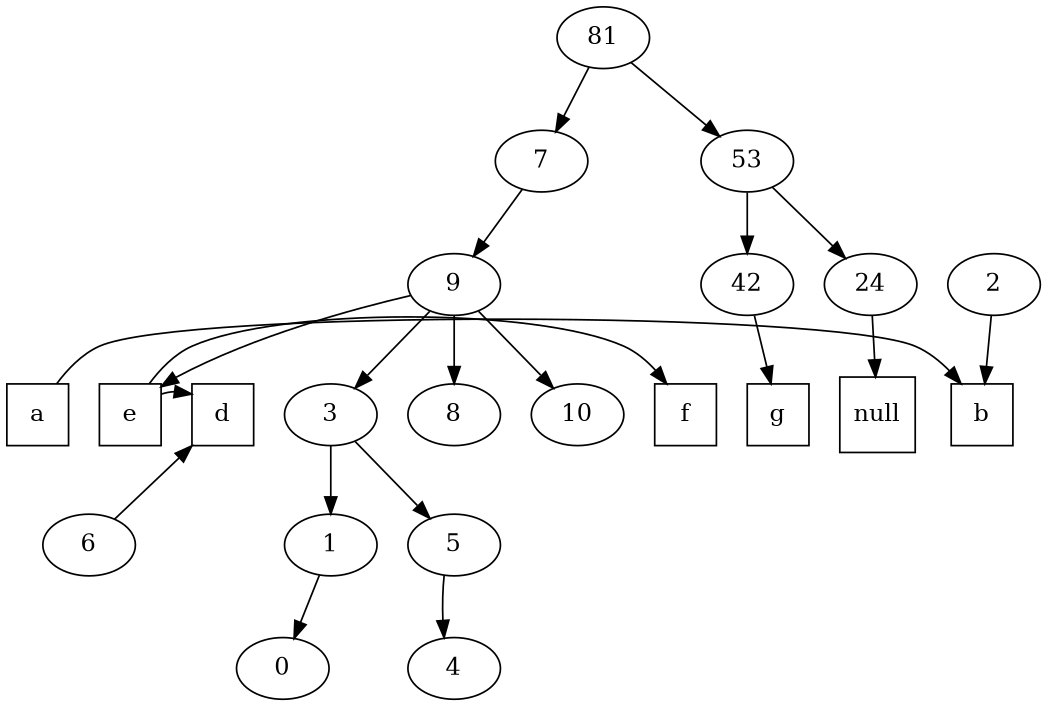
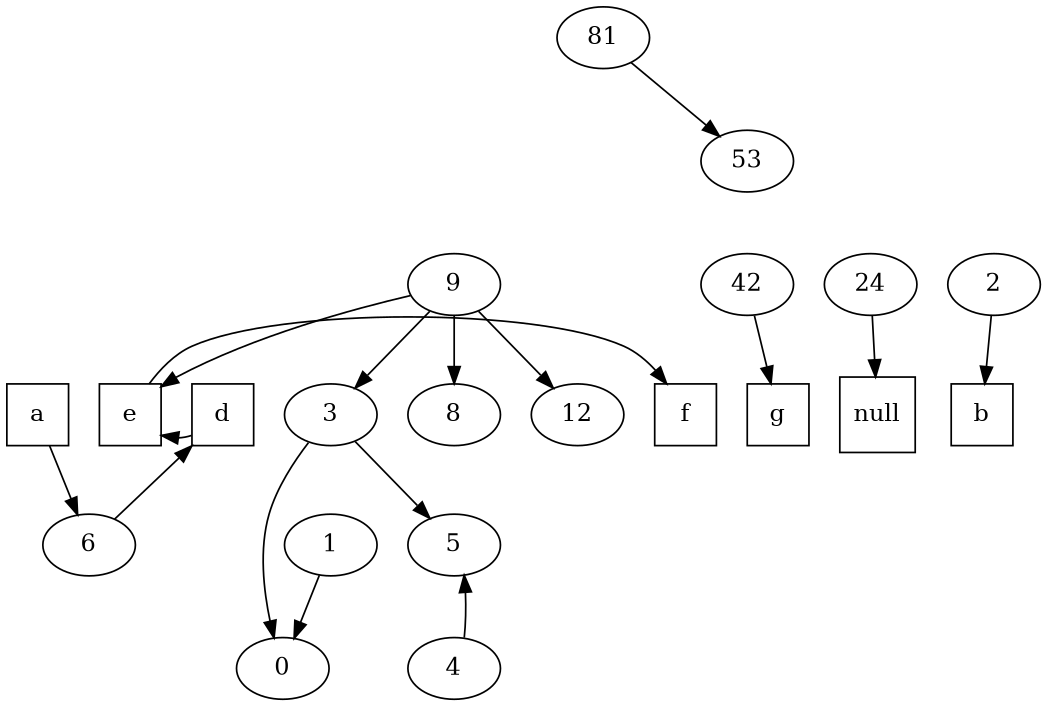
(542, 161) -> none
(747, 214) -> none
(803, 217) -> none
(569, 320) -> (60, 472)
(168, 392) -> (185, 437)
(578, 415) -> (578, 415)
(331, 471) -> (266, 527)
(443, 598) -> (466, 615)
